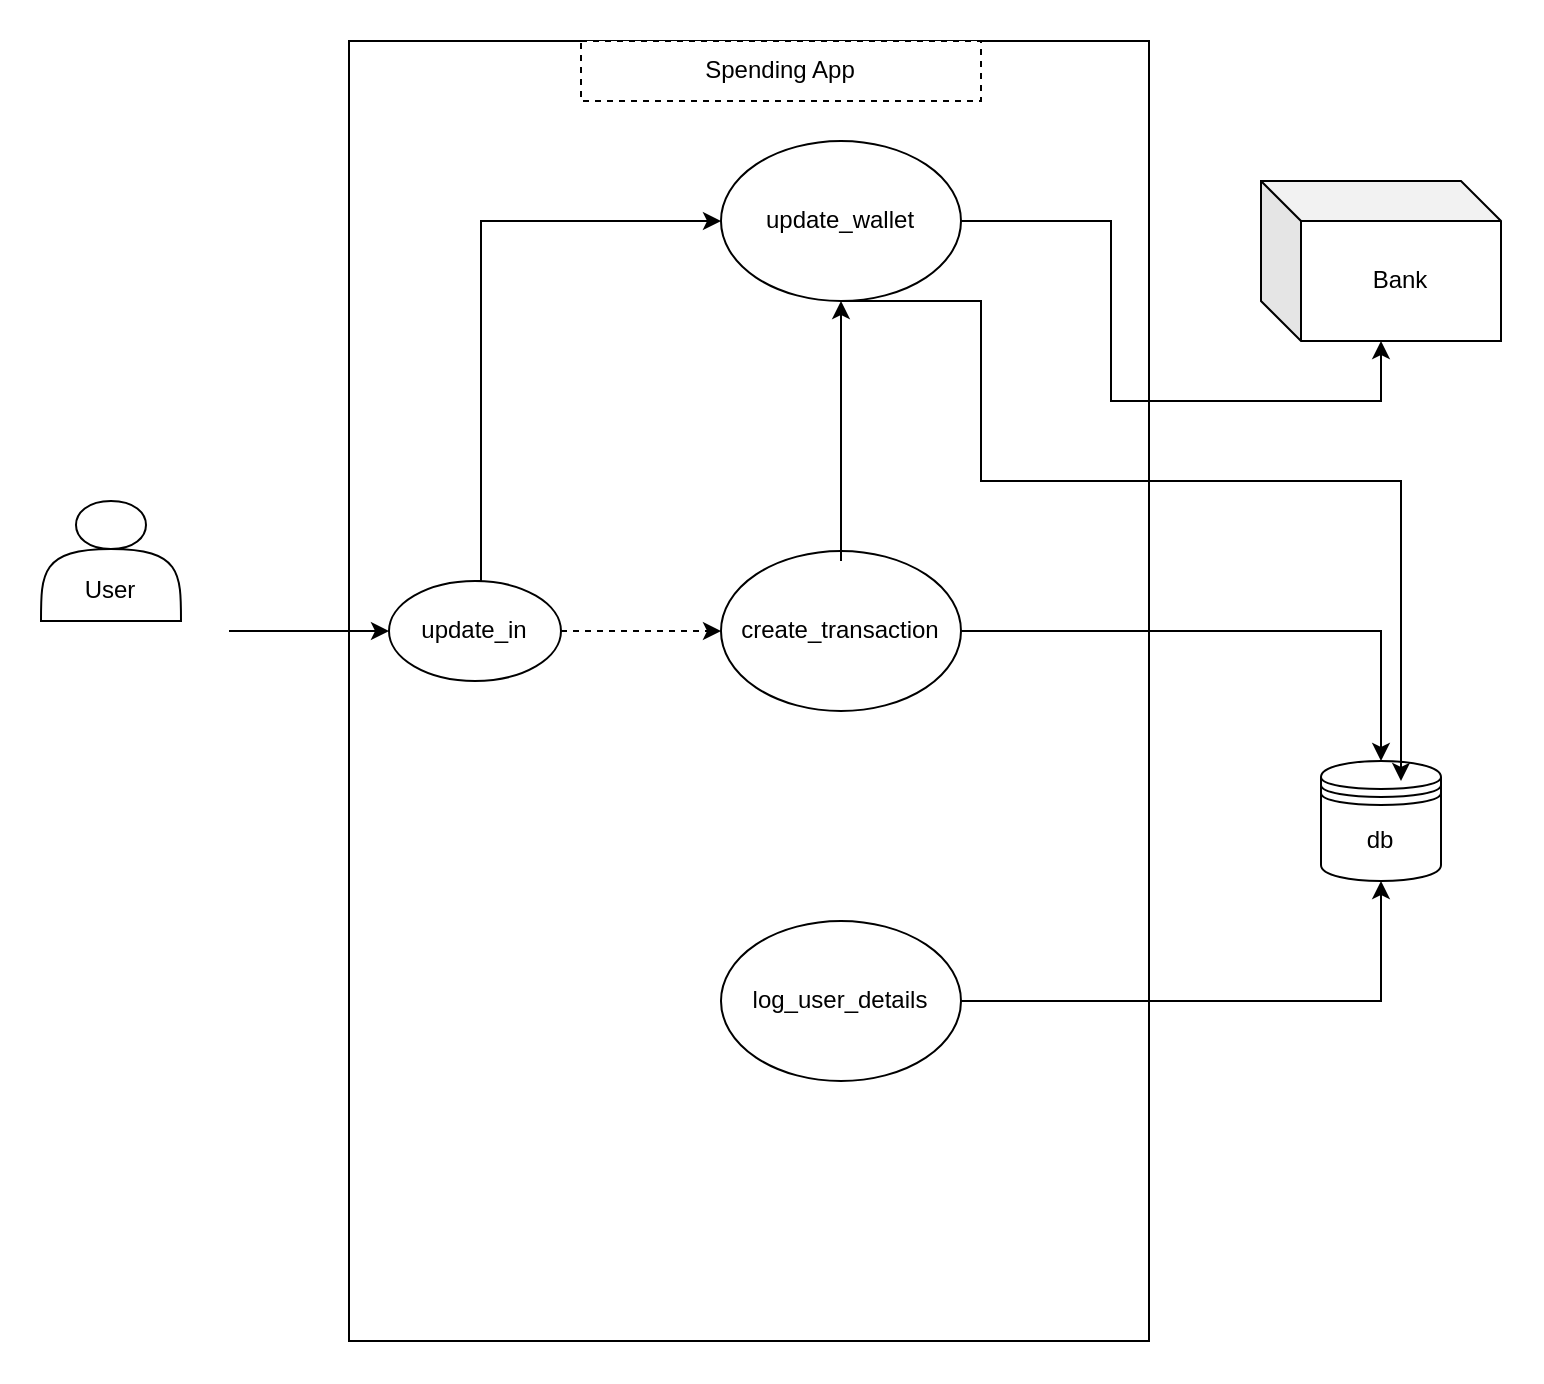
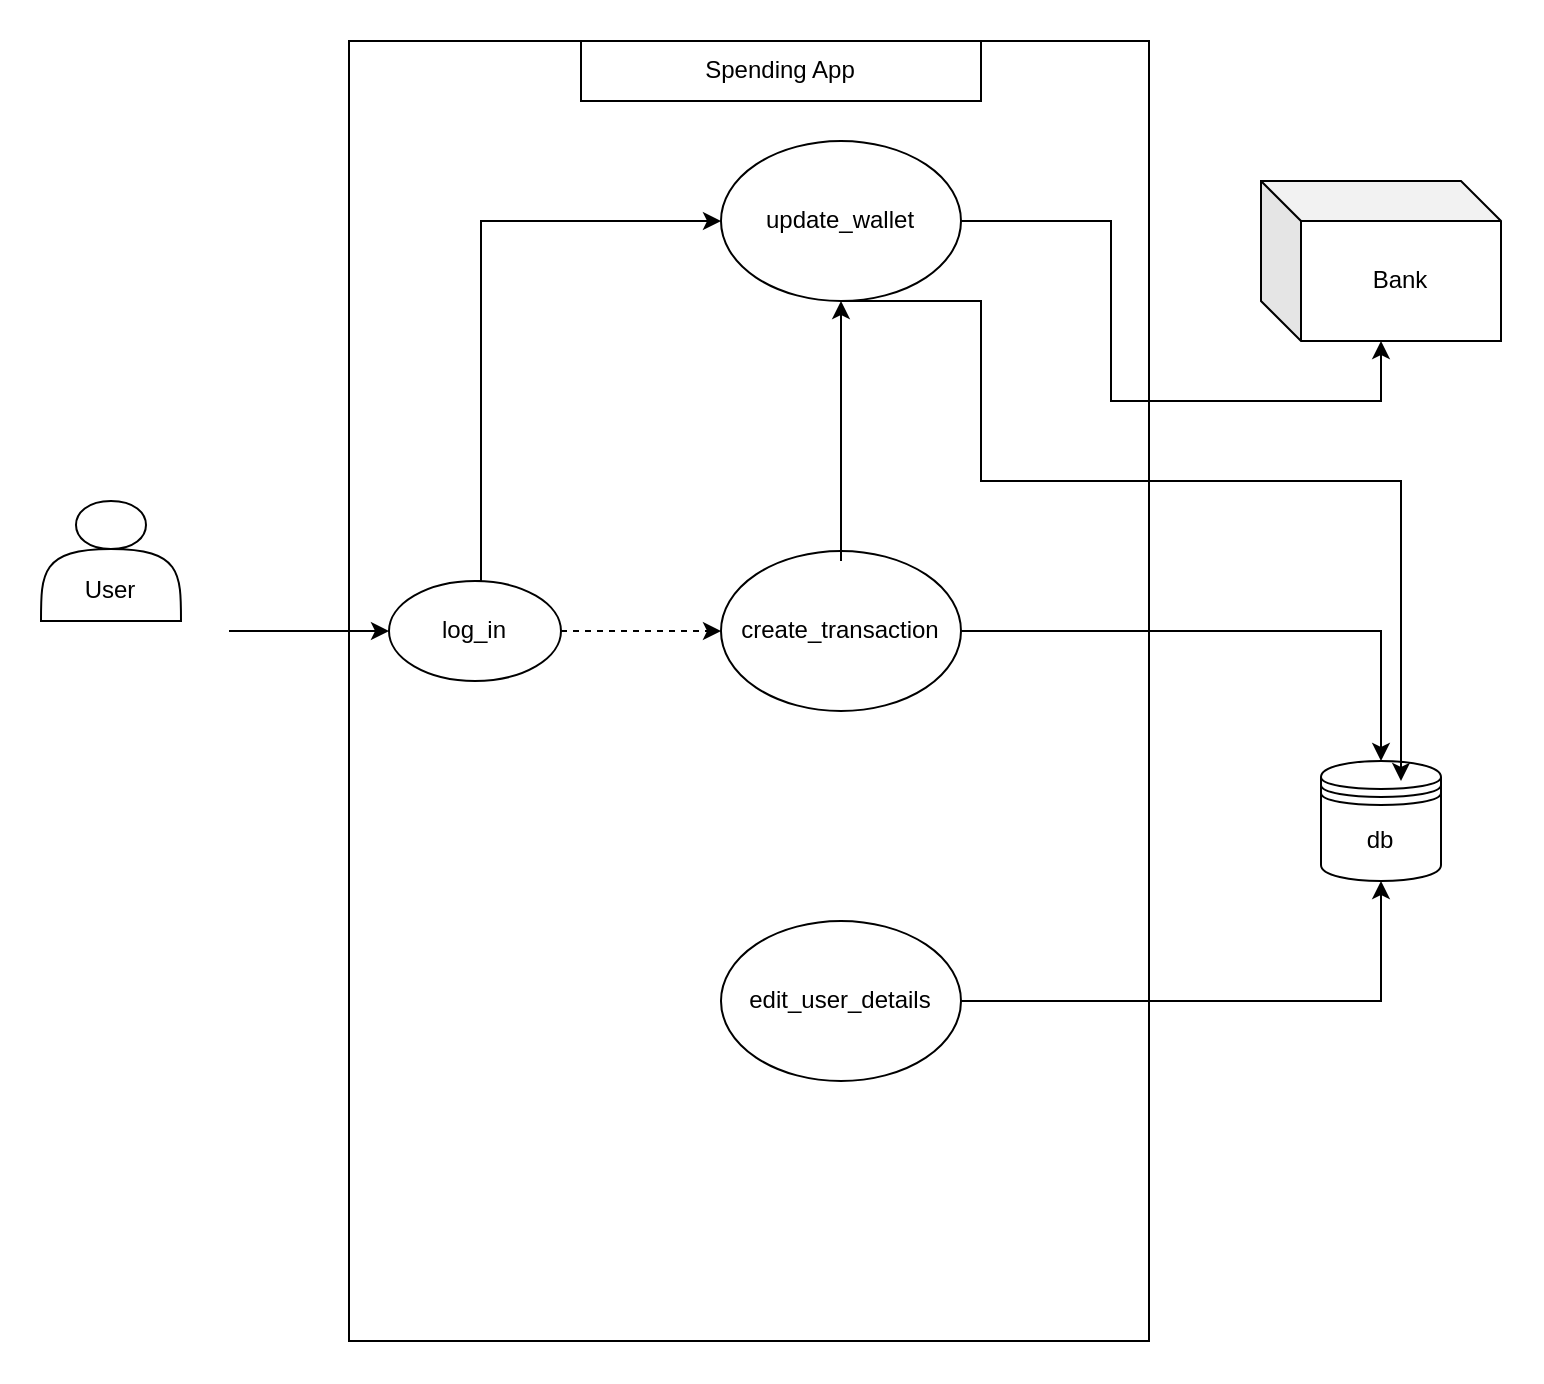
(781, 71) -> (781, 71)
(475, 631) -> (475, 631)
(841, 1001) -> (841, 1001)
